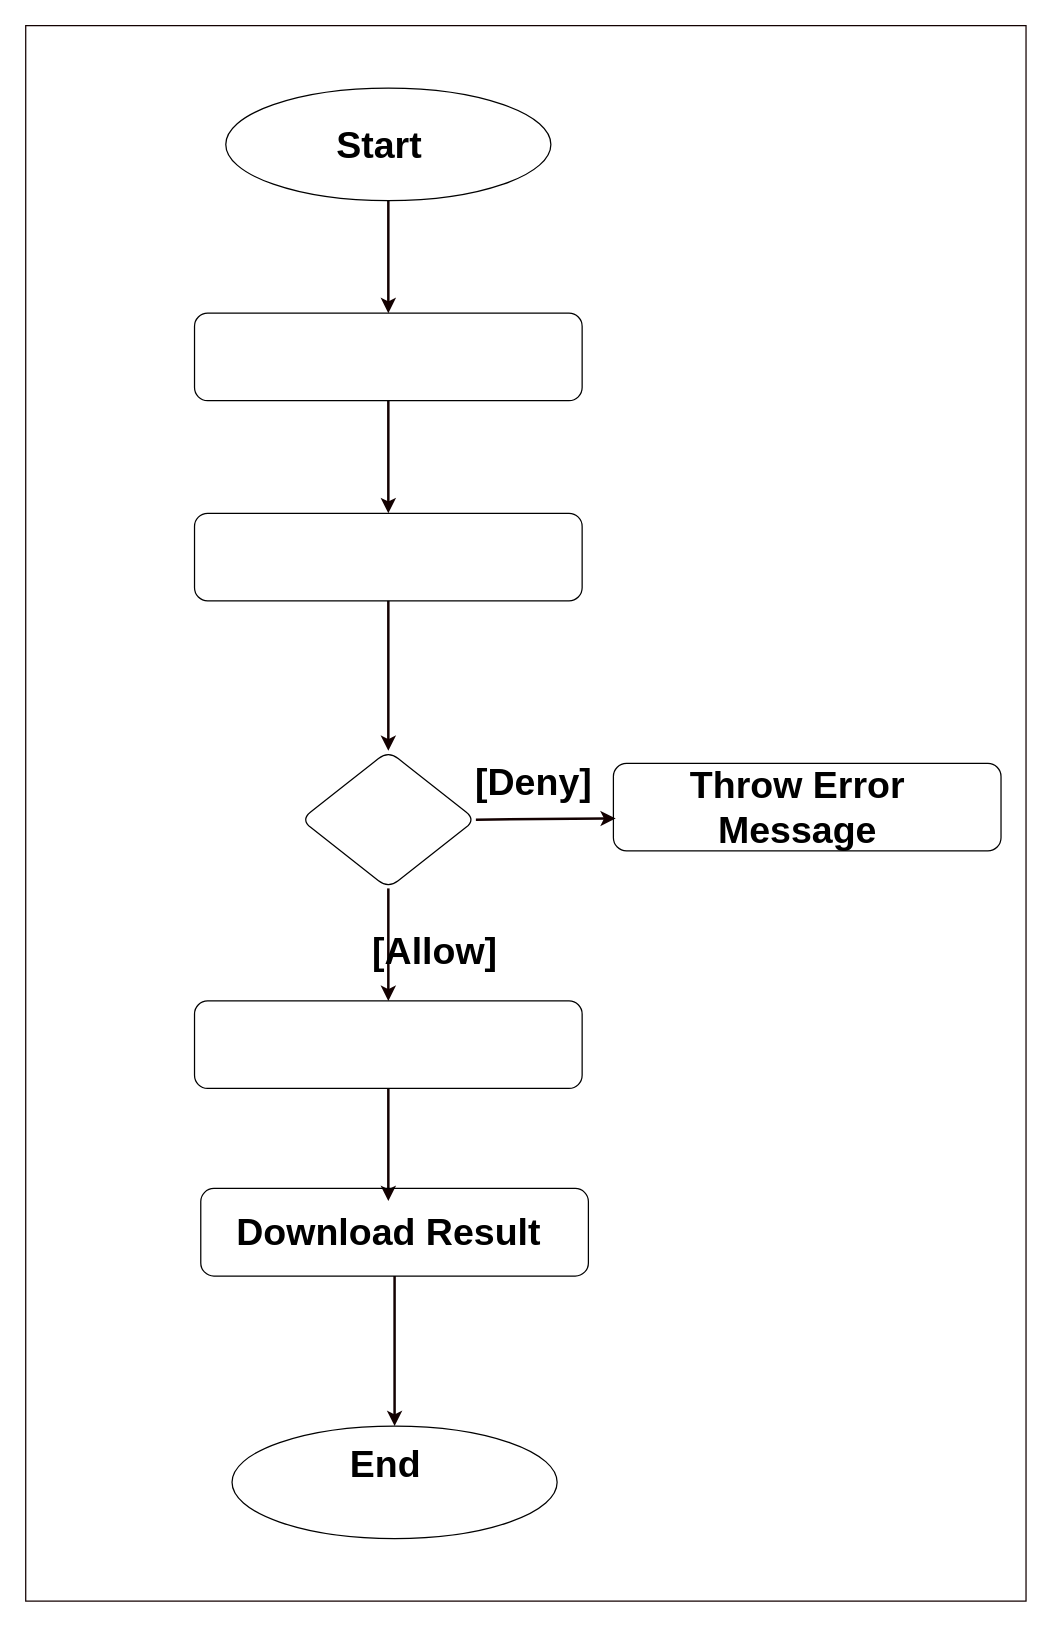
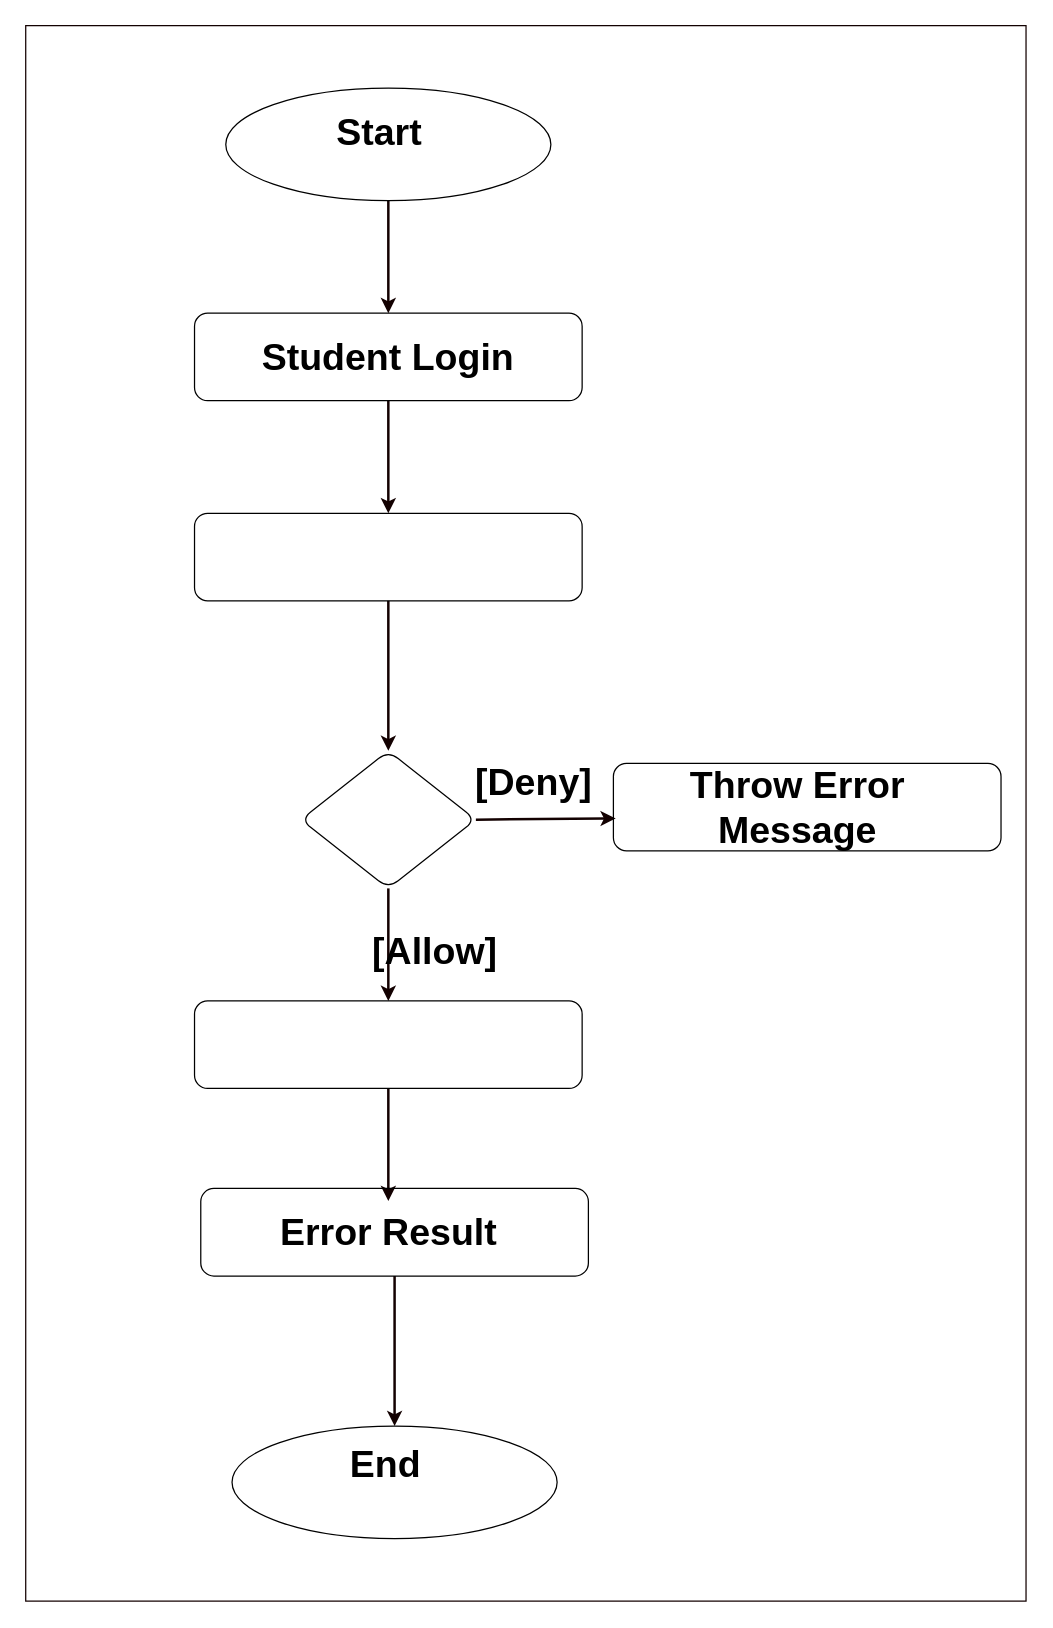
(379, 144) -> (379, 132)
none -> (388, 357)
(389, 1232) -> (389, 1232)
